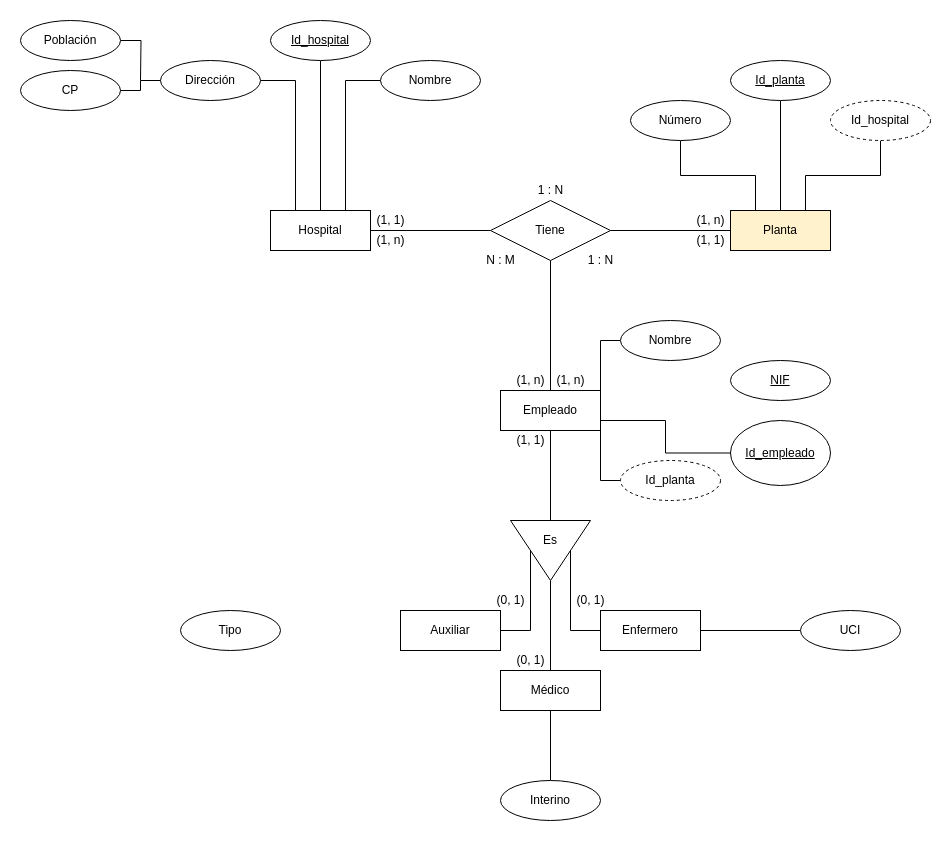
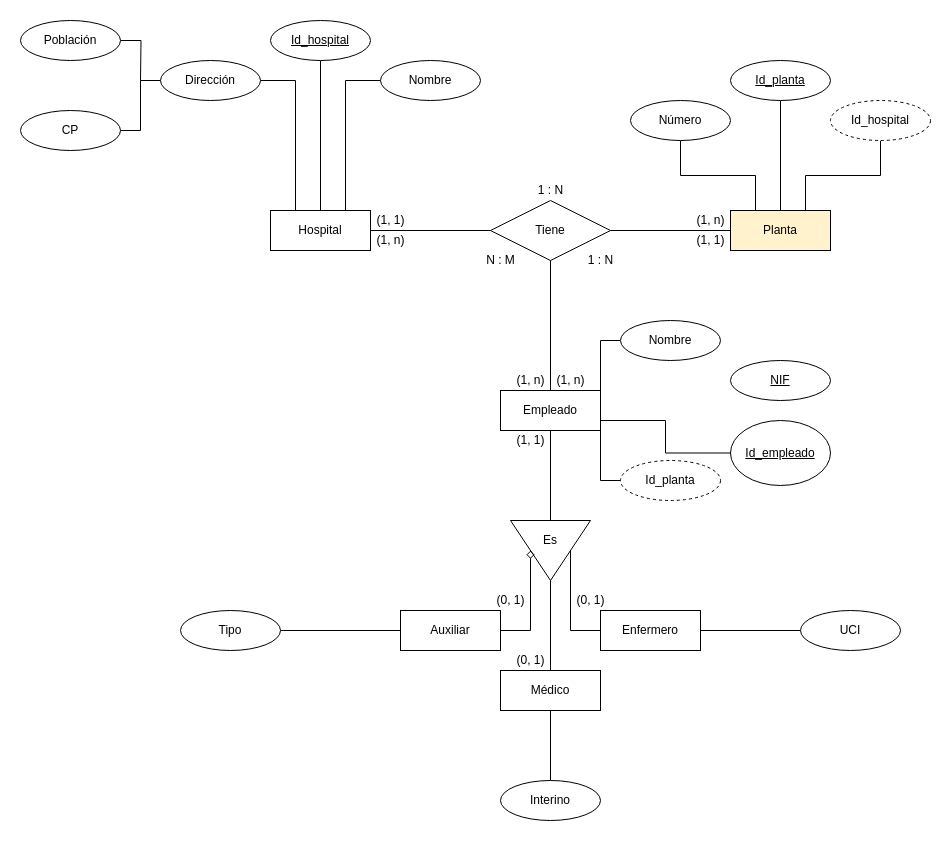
(71, 91) -> (71, 131)
(531, 555) -> (531, 559)
none -> (341, 631)
